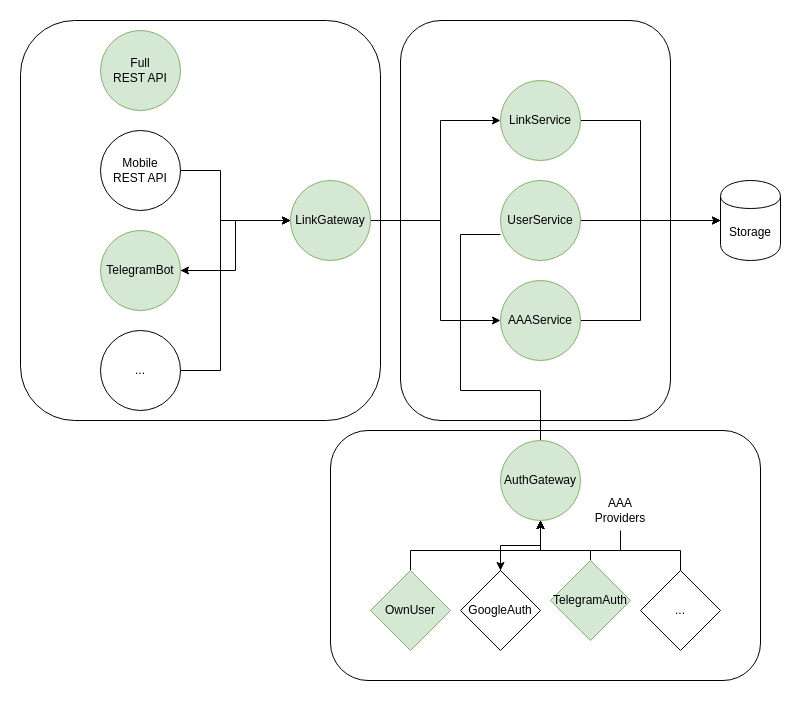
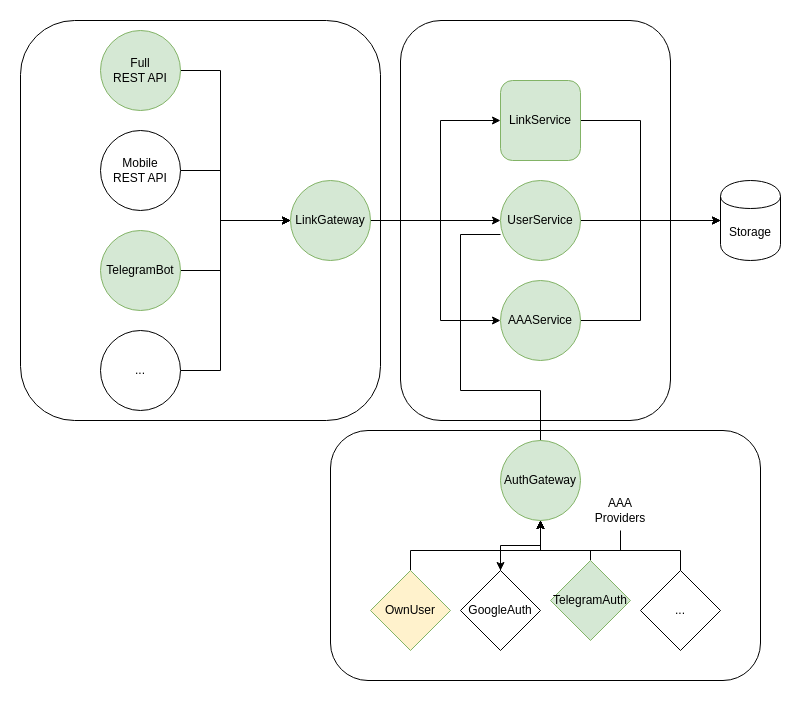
none -> (221, 100)
(541, 121) -> (541, 121)
(236, 253) -> (468, 221)
(411, 611) -> (411, 611)
